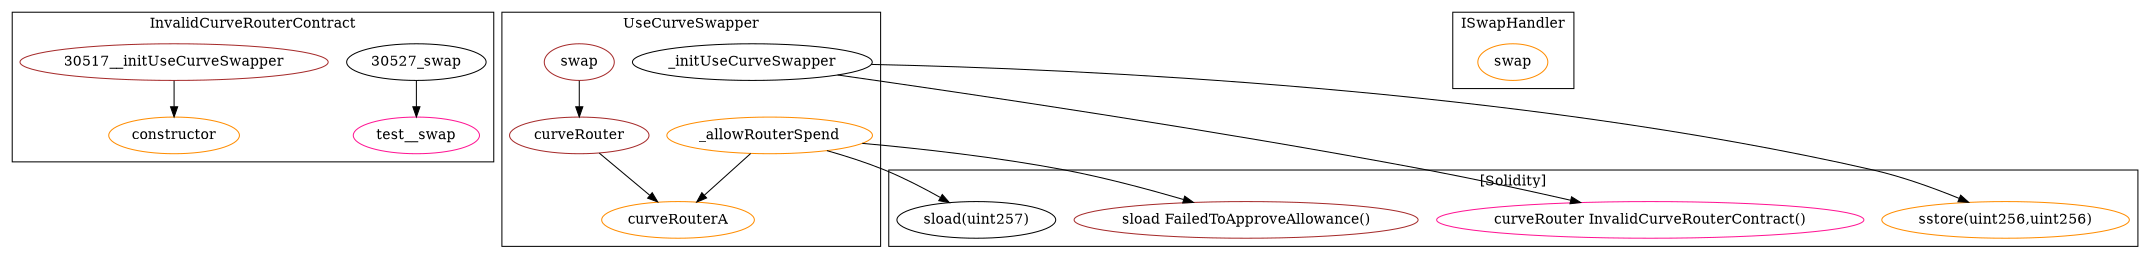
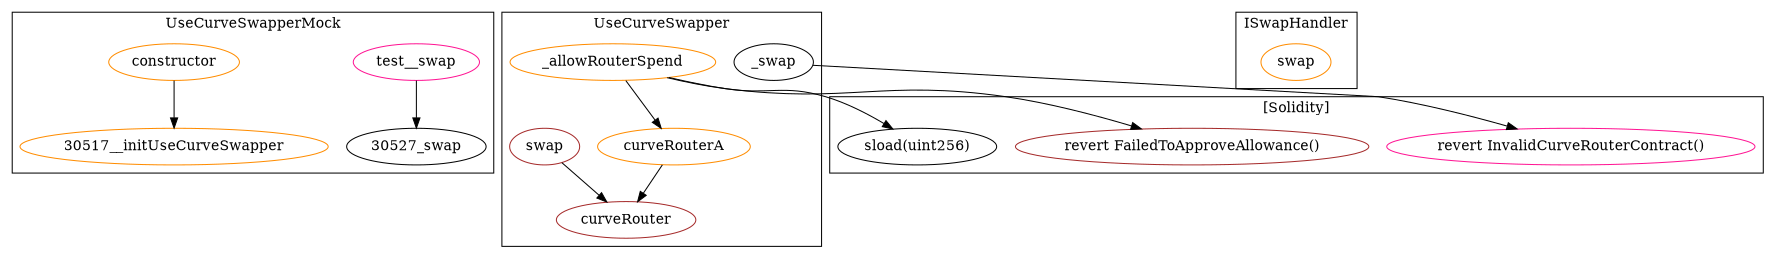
(253, 24) -> (253, 24)
(174, 62) -> (174, 147)
(752, 62) -> (774, 62)
(174, 94) -> (174, 99)
(416, 94) -> (416, 99)
(624, 174) -> (653, 179)
(976, 220) -> (917, 147)
(1246, 220) -> (1192, 147)
(1650, 220) -> (1571, 147)
(2006, 220) -> none
